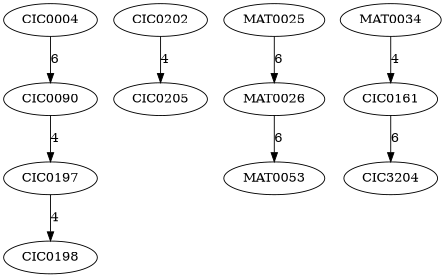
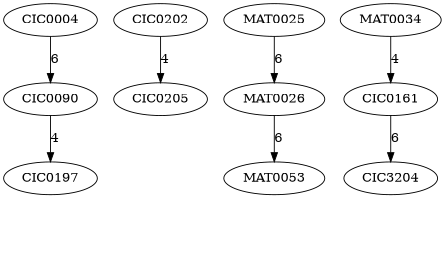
(50, 257) -> none
